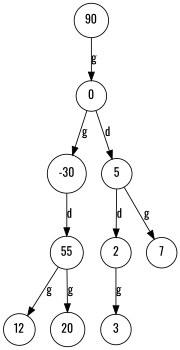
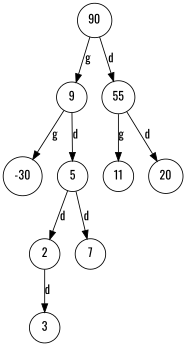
(91, 96) -> (72, 97)
(67, 210) -> (105, 55)
(147, 215) -> (87, 217)
(71, 291) -> (148, 135)
(119, 291) -> (48, 291)
(19, 330) -> (118, 176)
